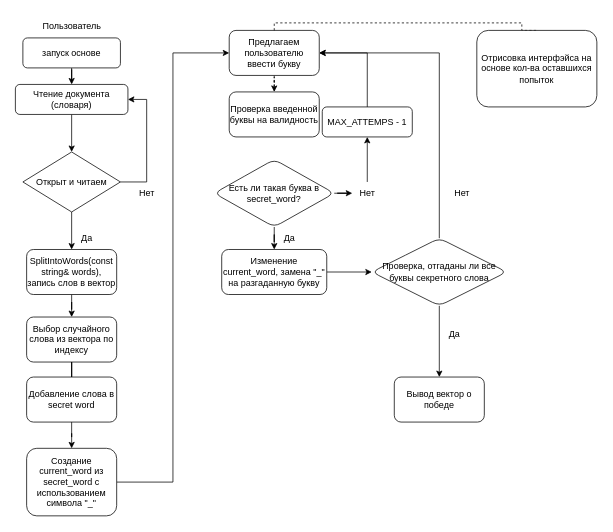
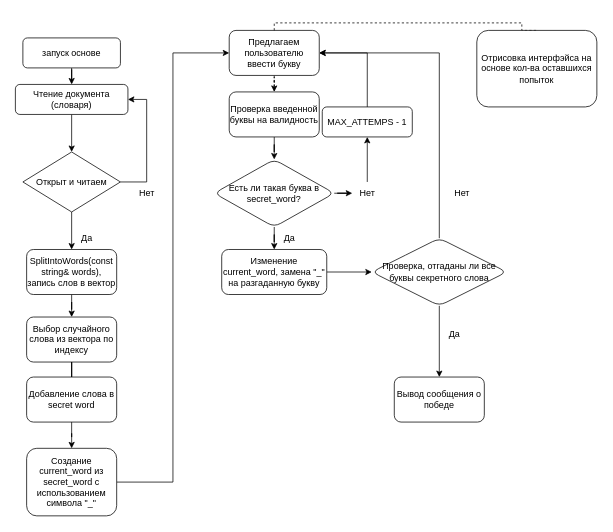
(72, 27) -> none
none -> (274, 151)
(439, 399) -> (439, 399)
